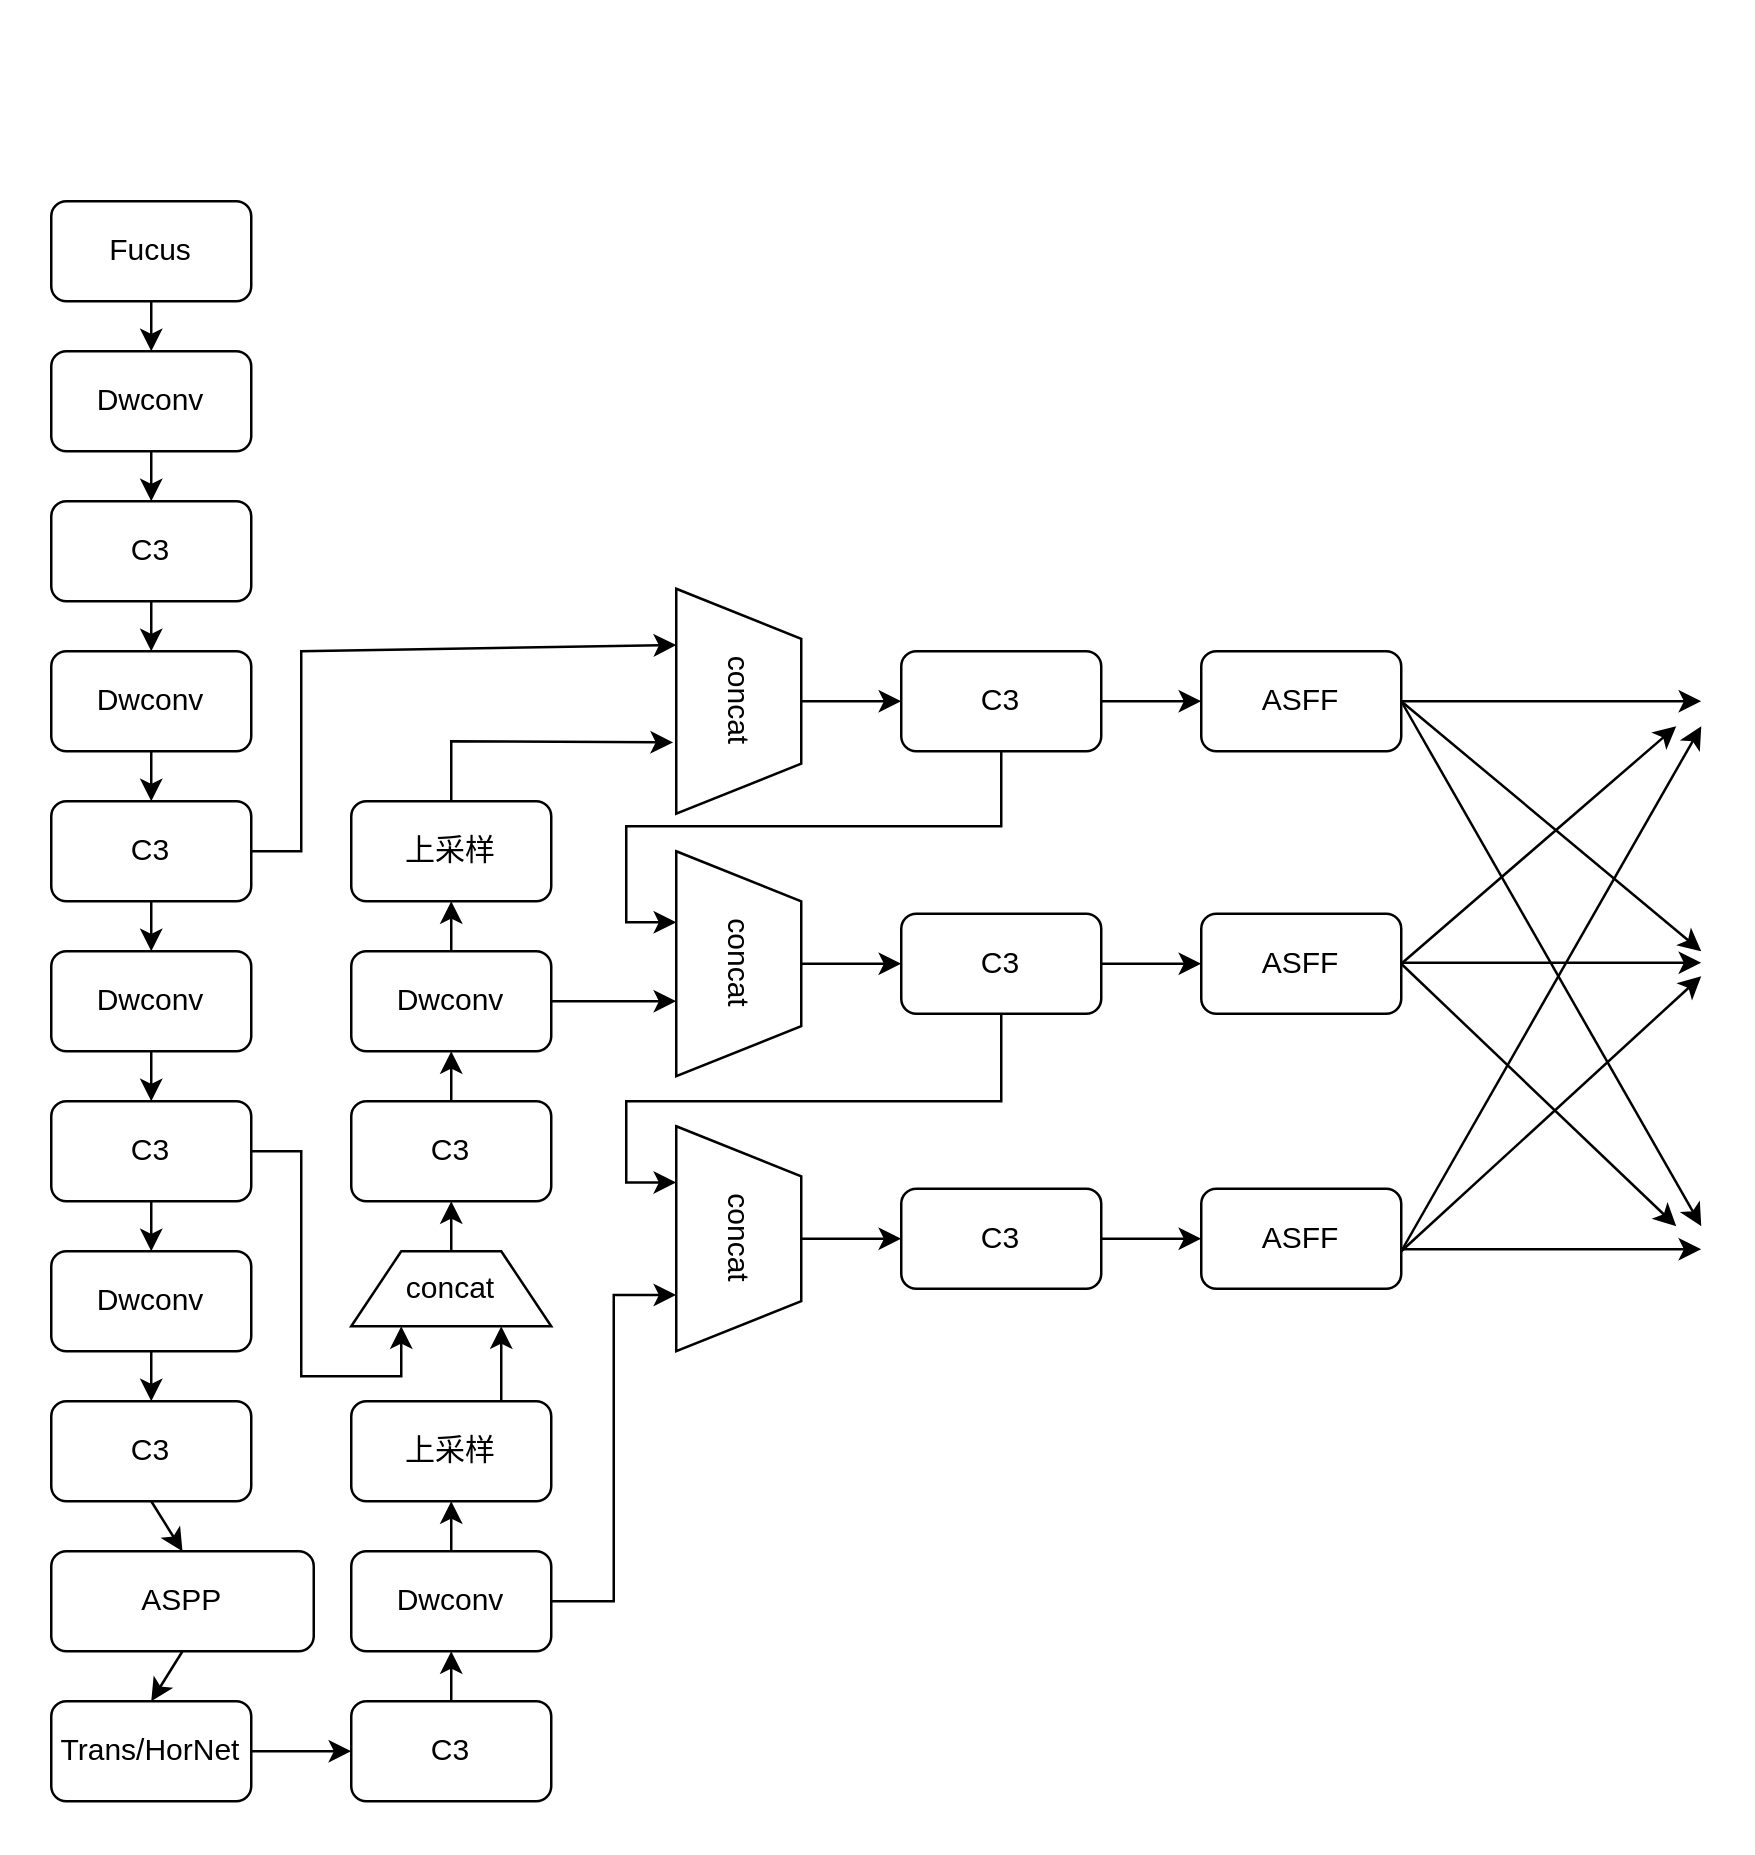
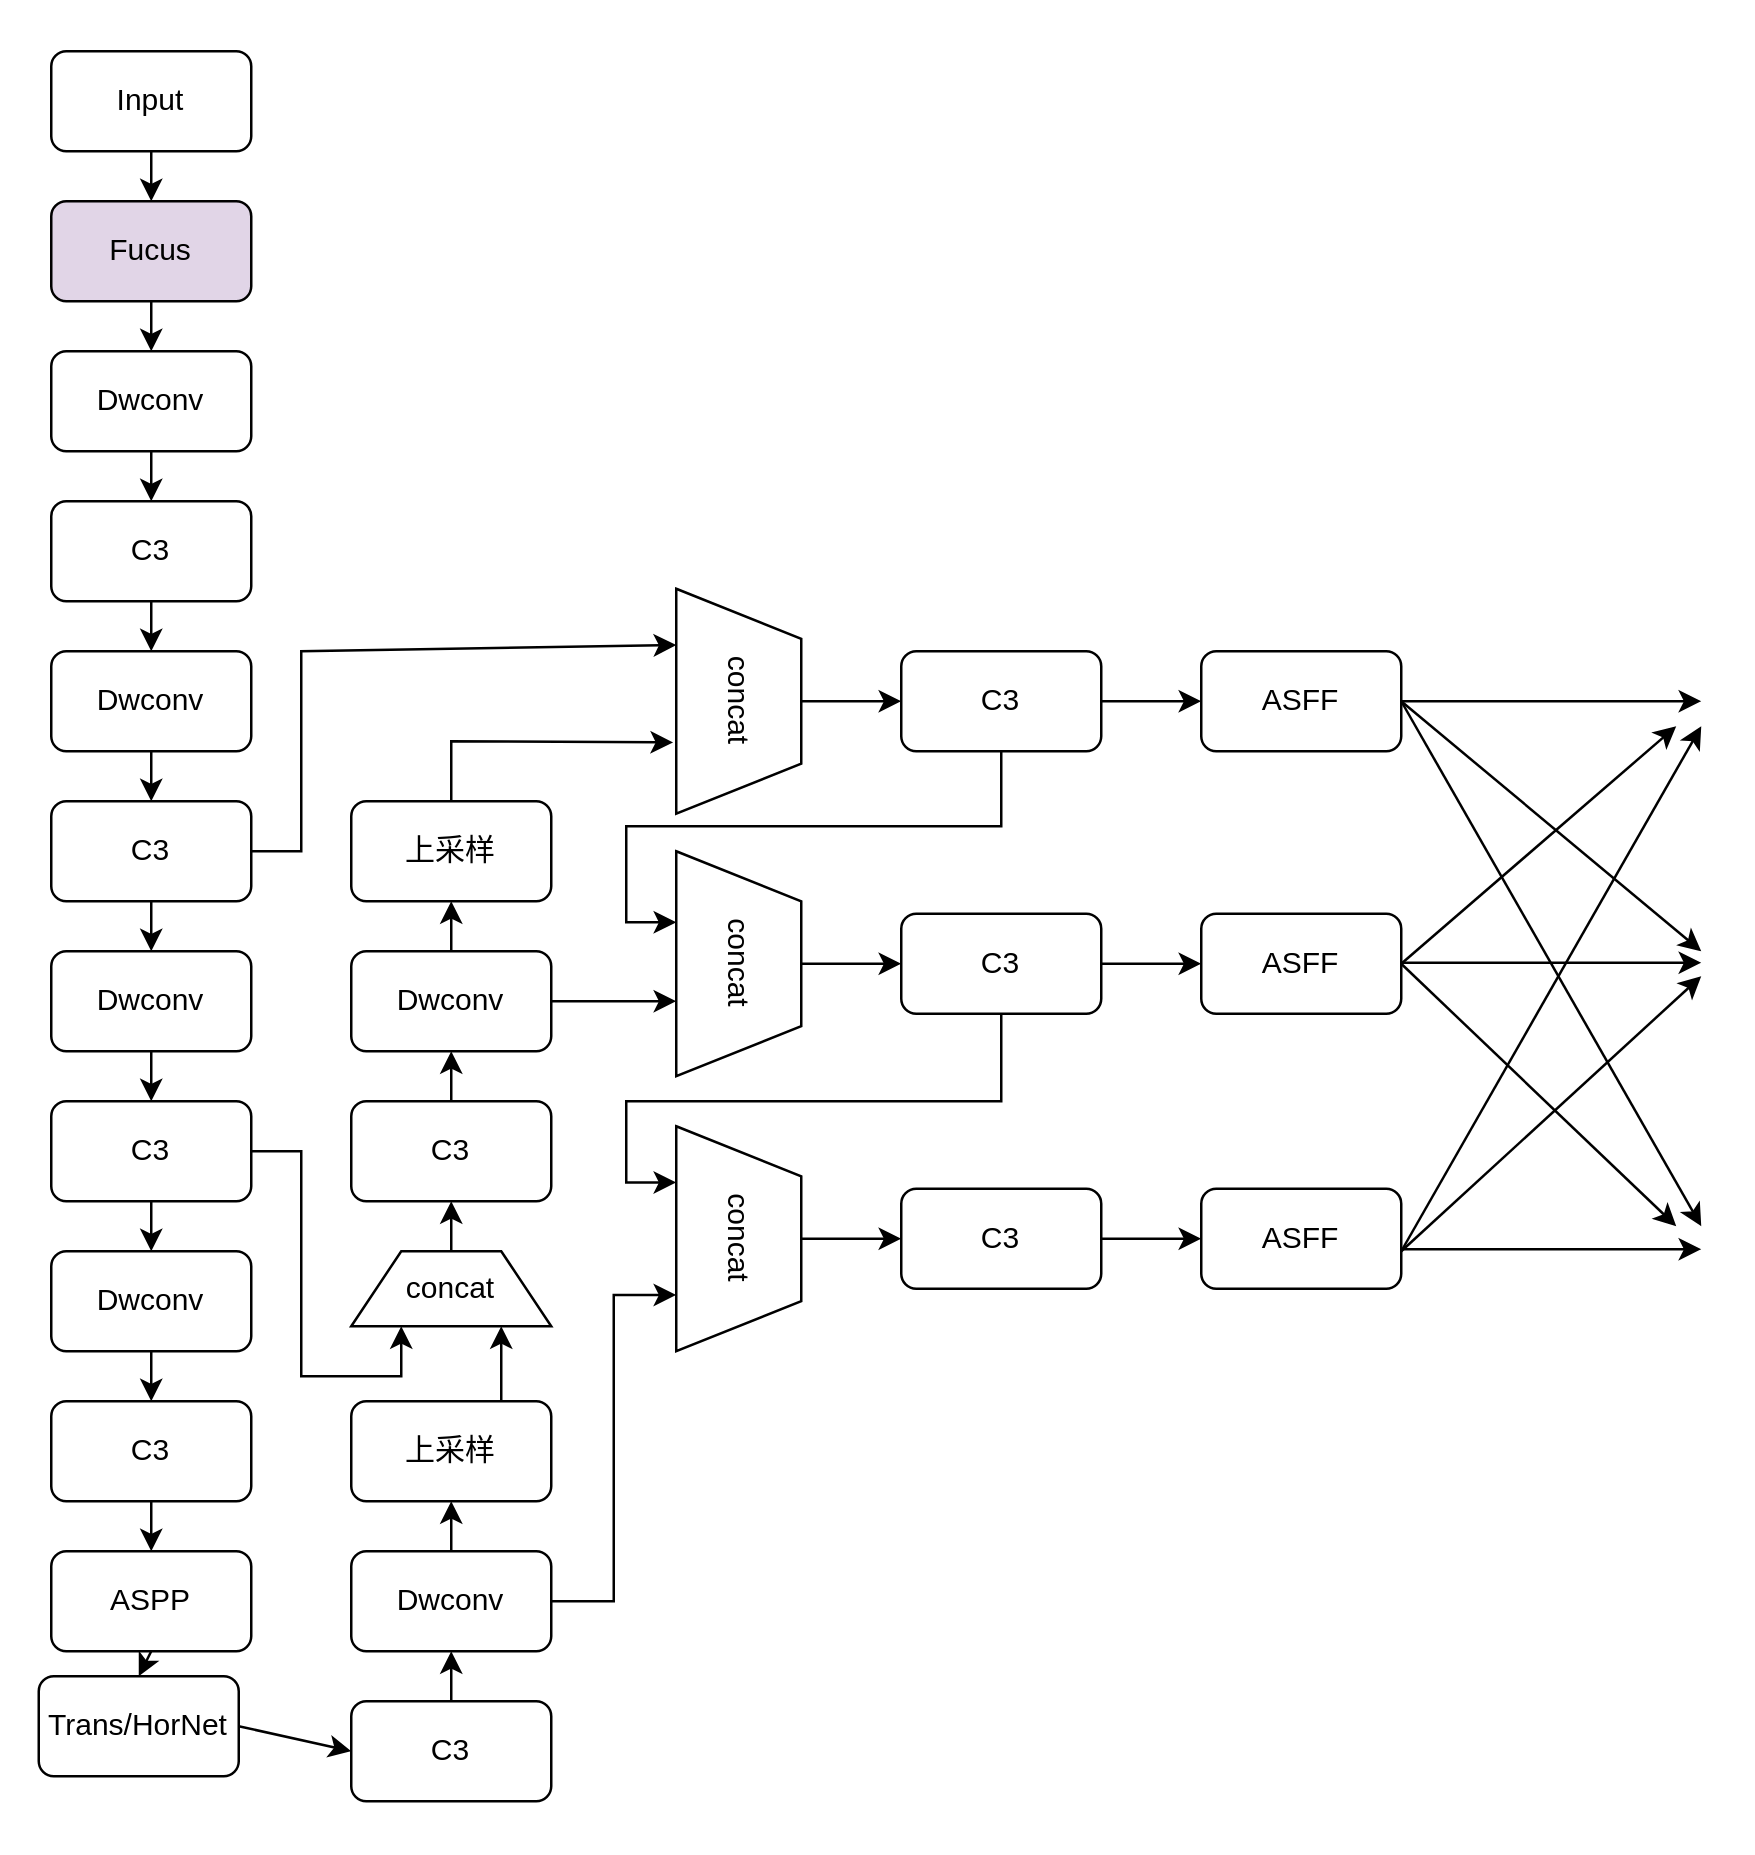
none -> (151, 101)
none -> (151, 168)
(151, 251) -> (151, 251)
(183, 1601) -> (151, 1601)
(151, 1751) -> (139, 1726)
